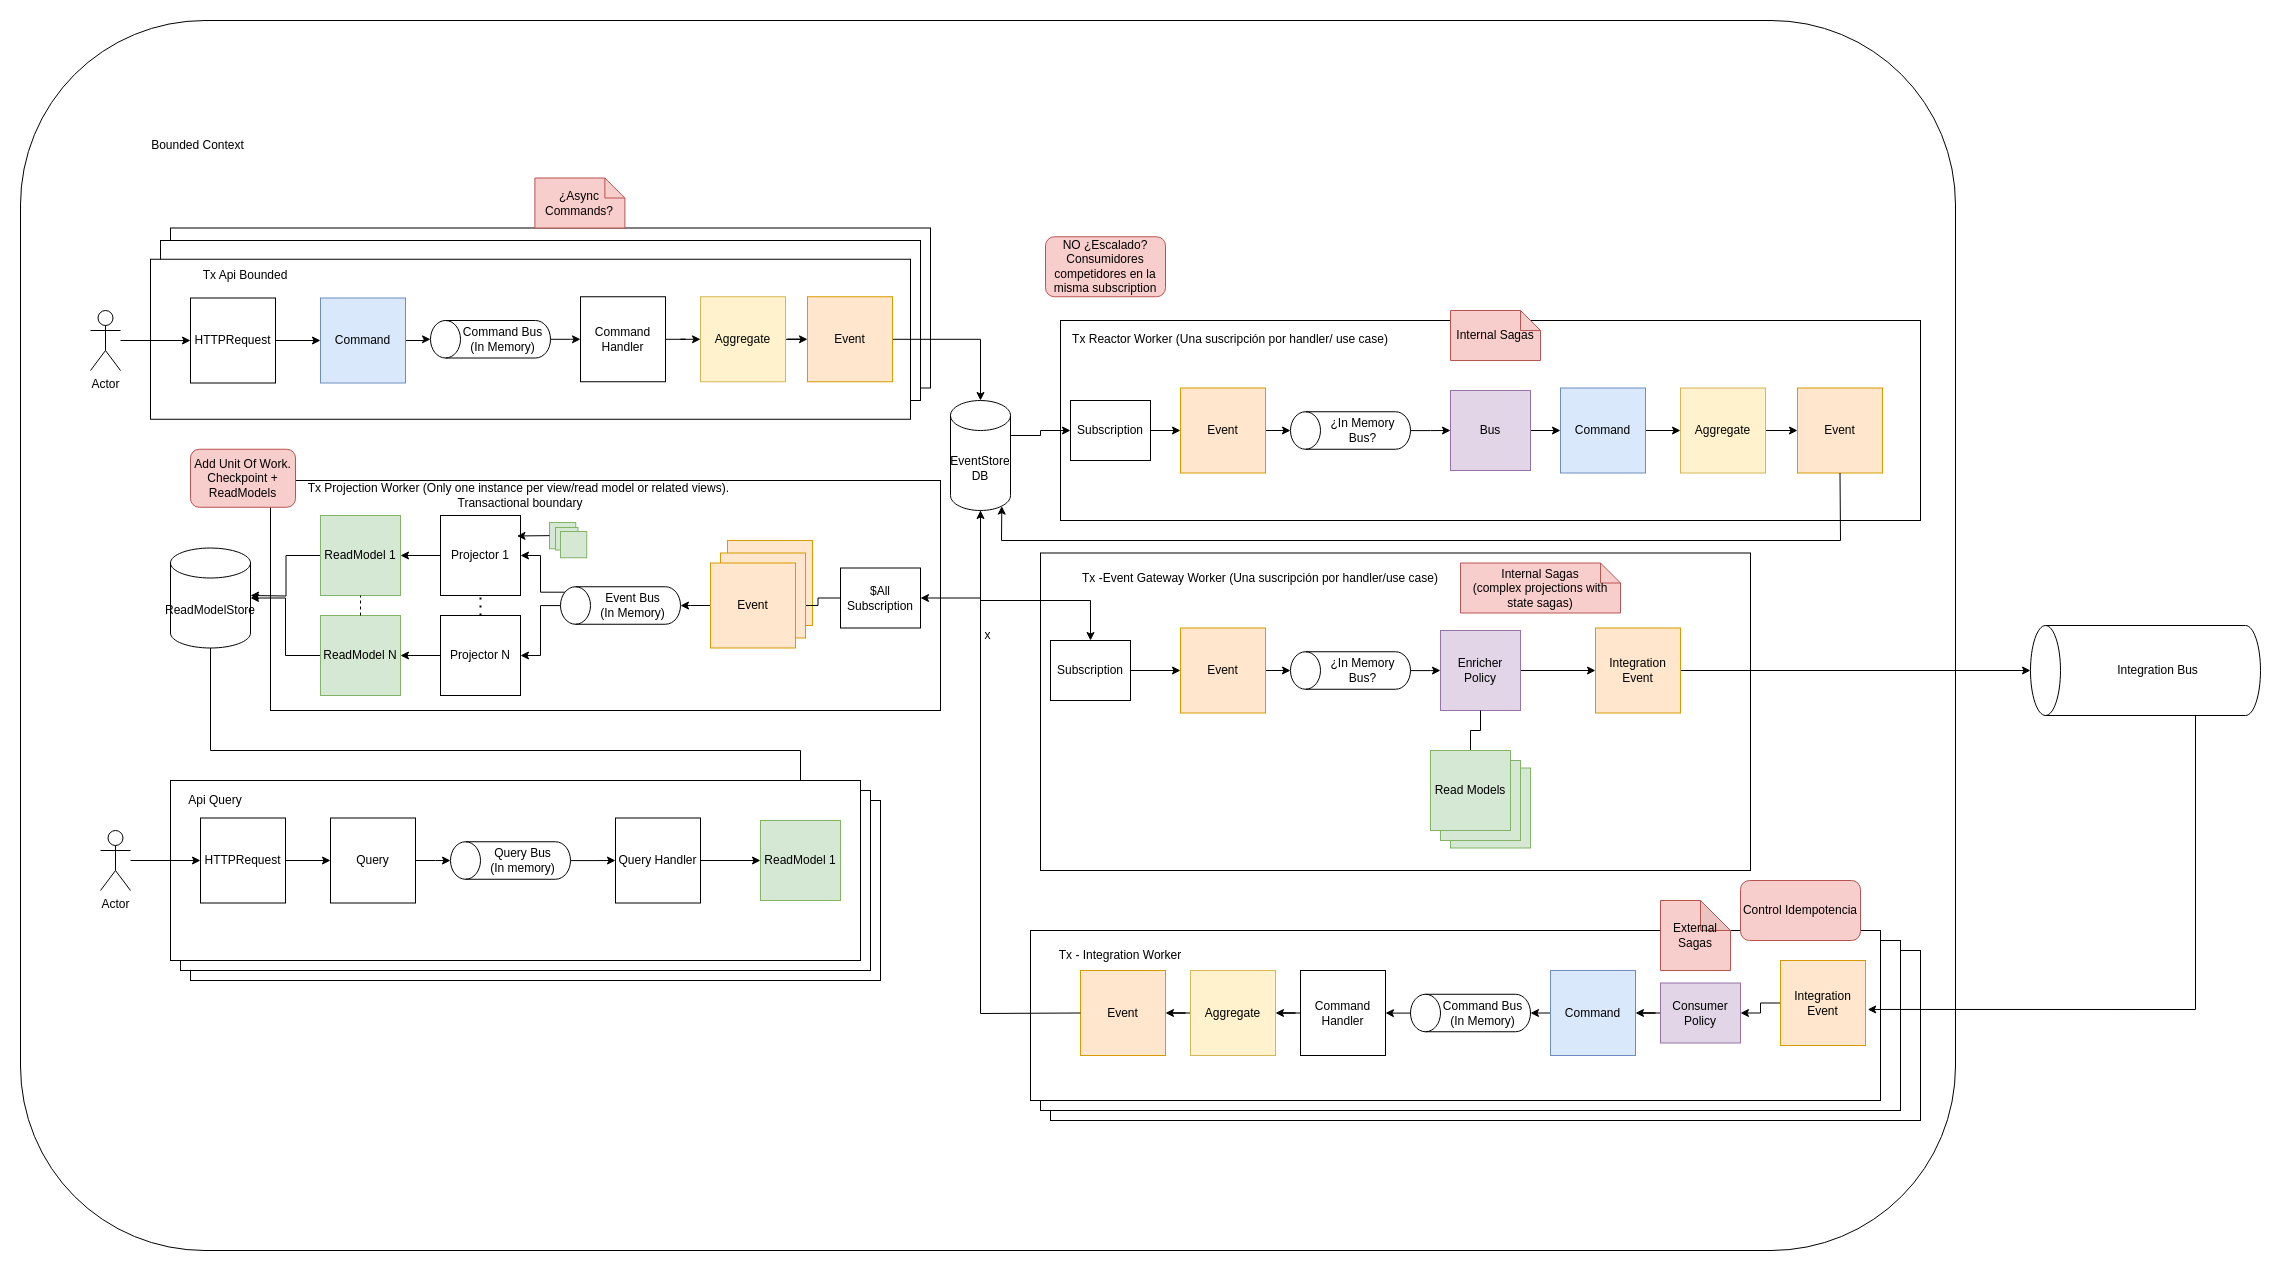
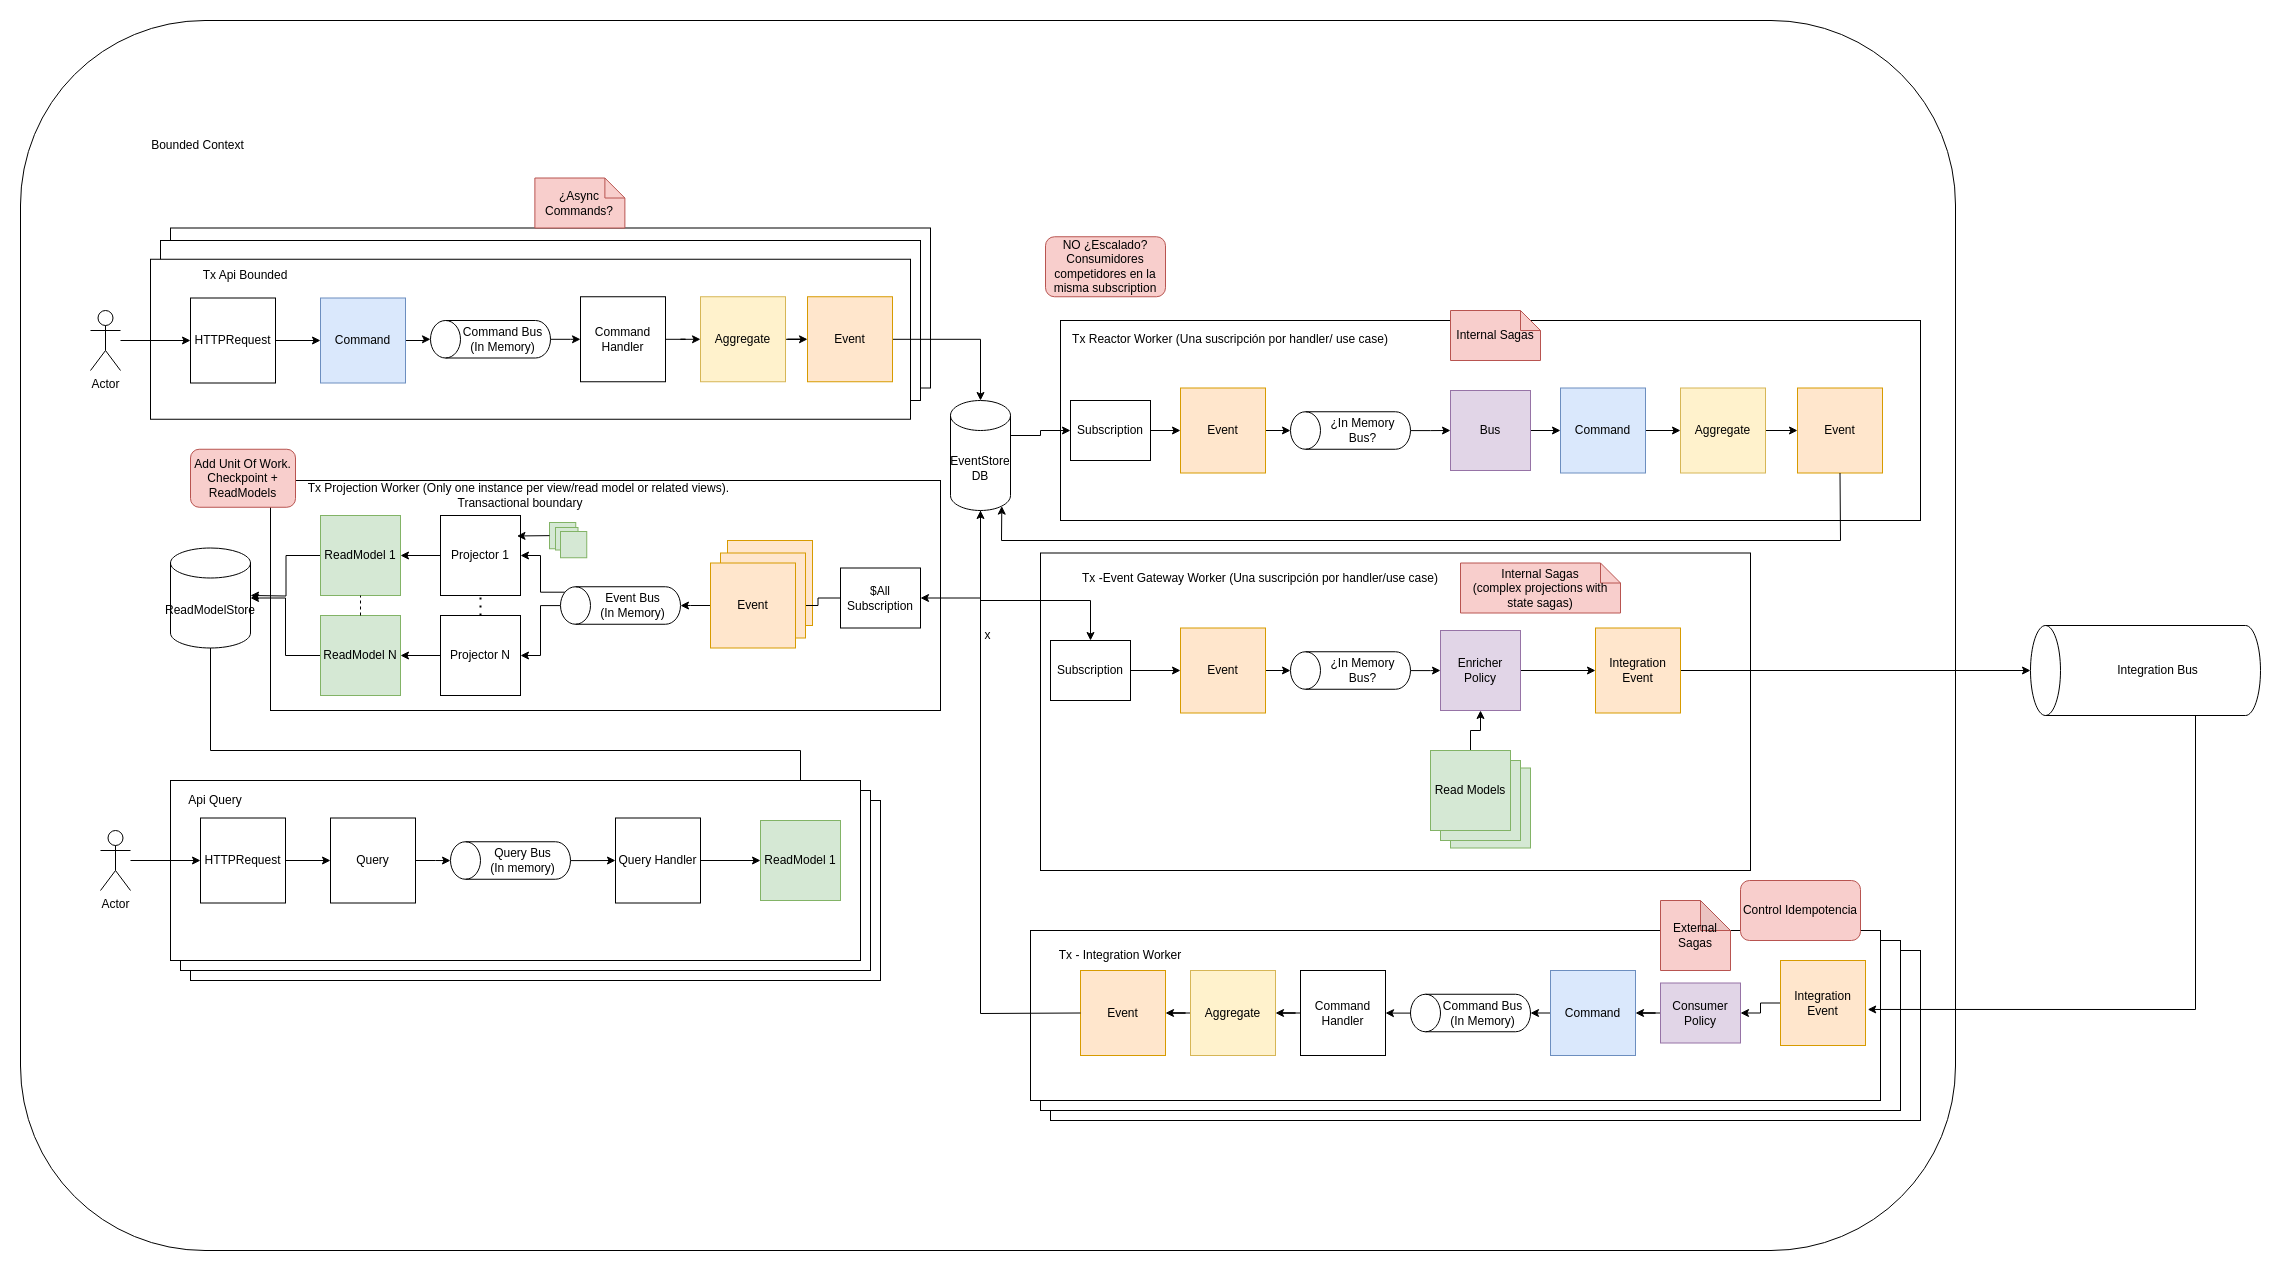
(1481, 716) -> (1481, 718)
